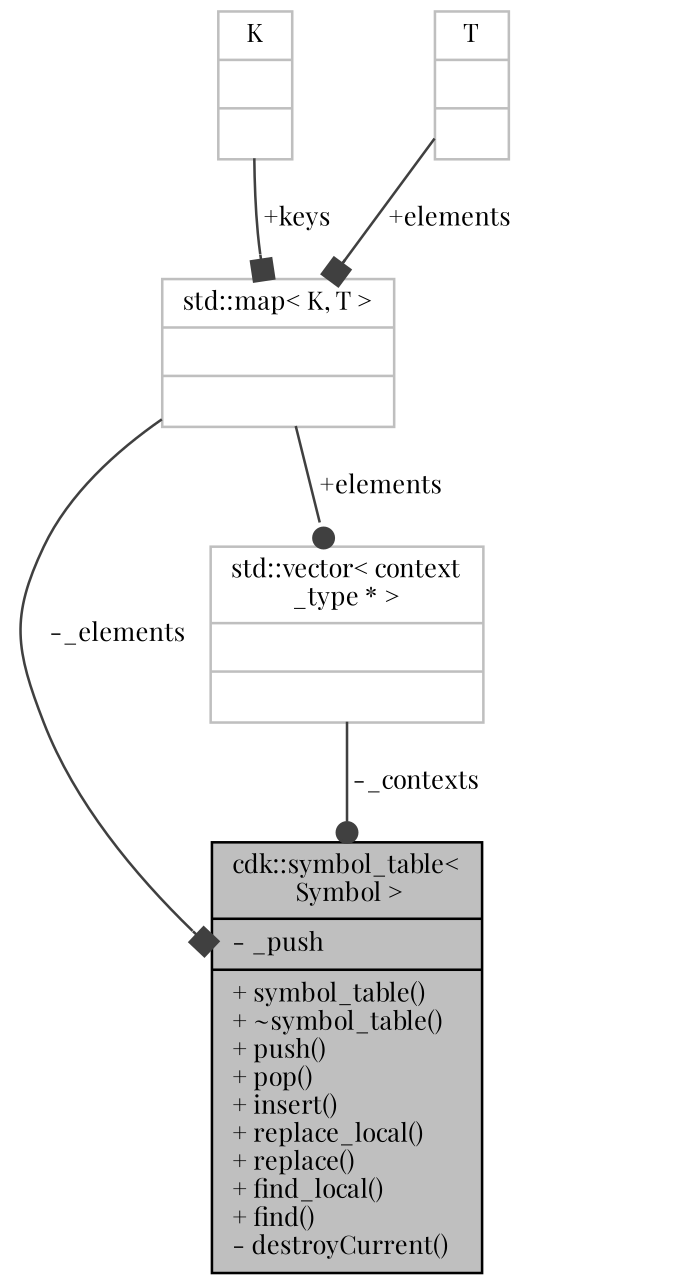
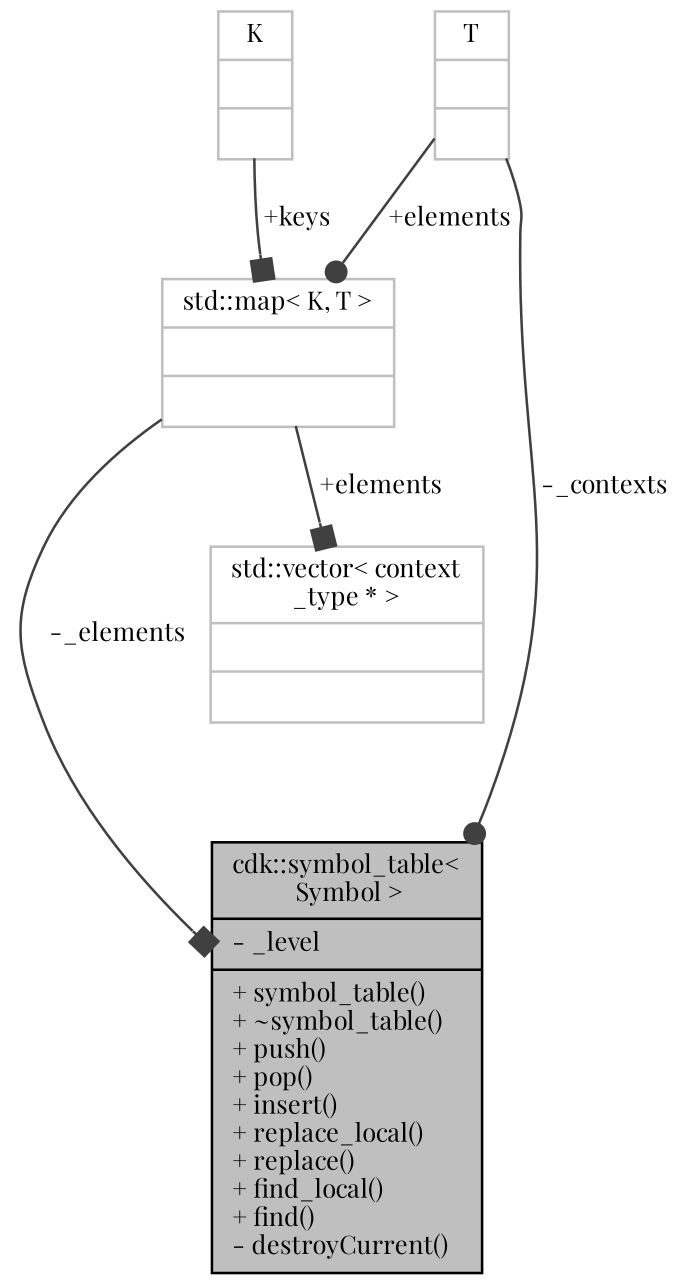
(389, 201) -> (389, 201)
(308, 474) -> (308, 474)
(347, 772) -> (534, 494)
(279, 943) -> (277, 943)
